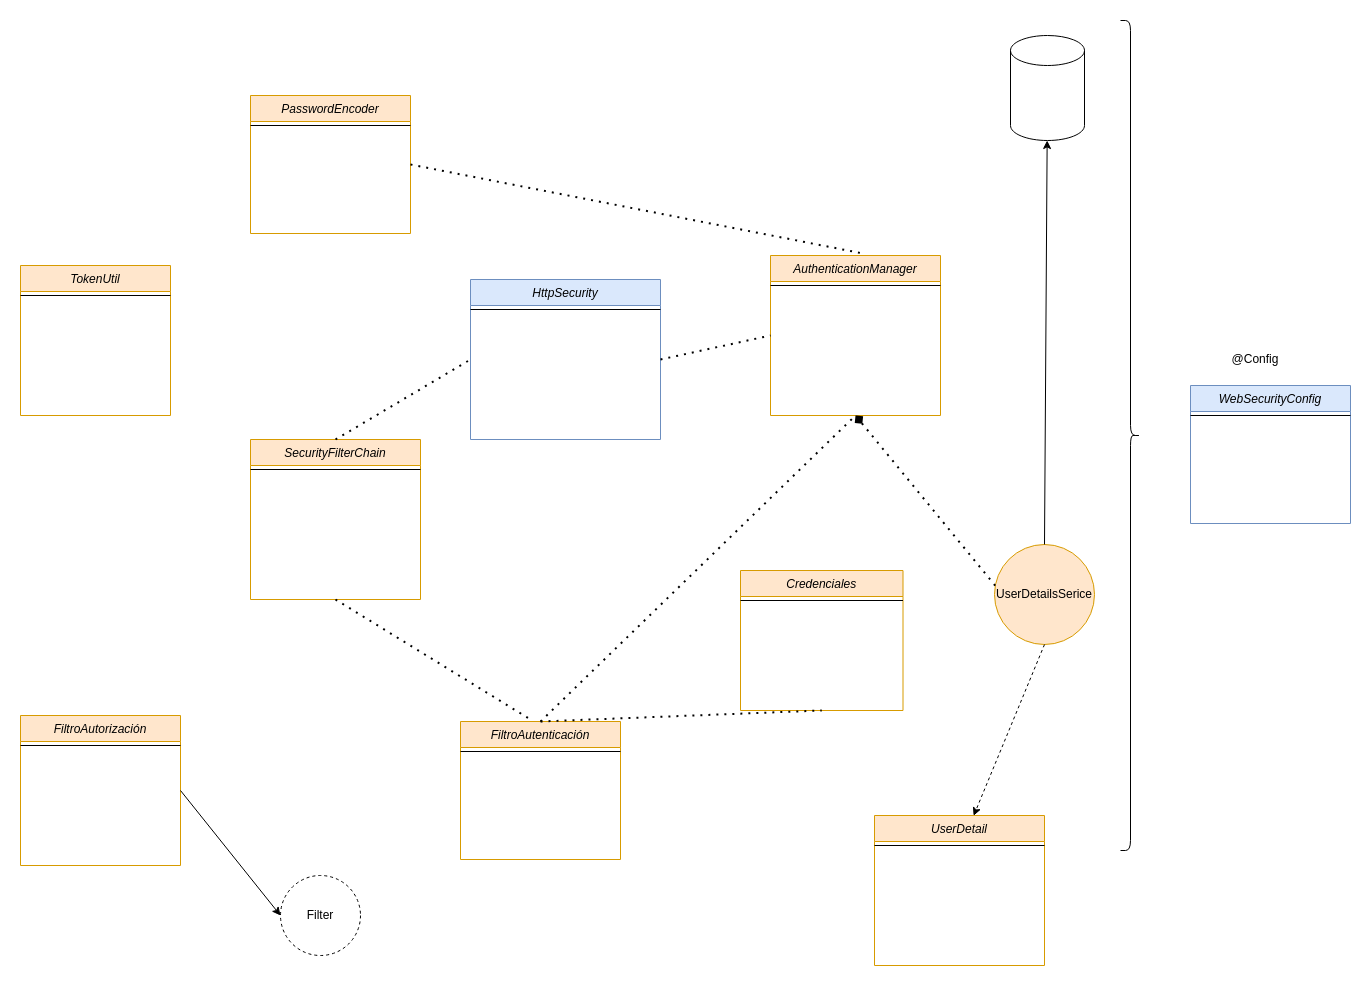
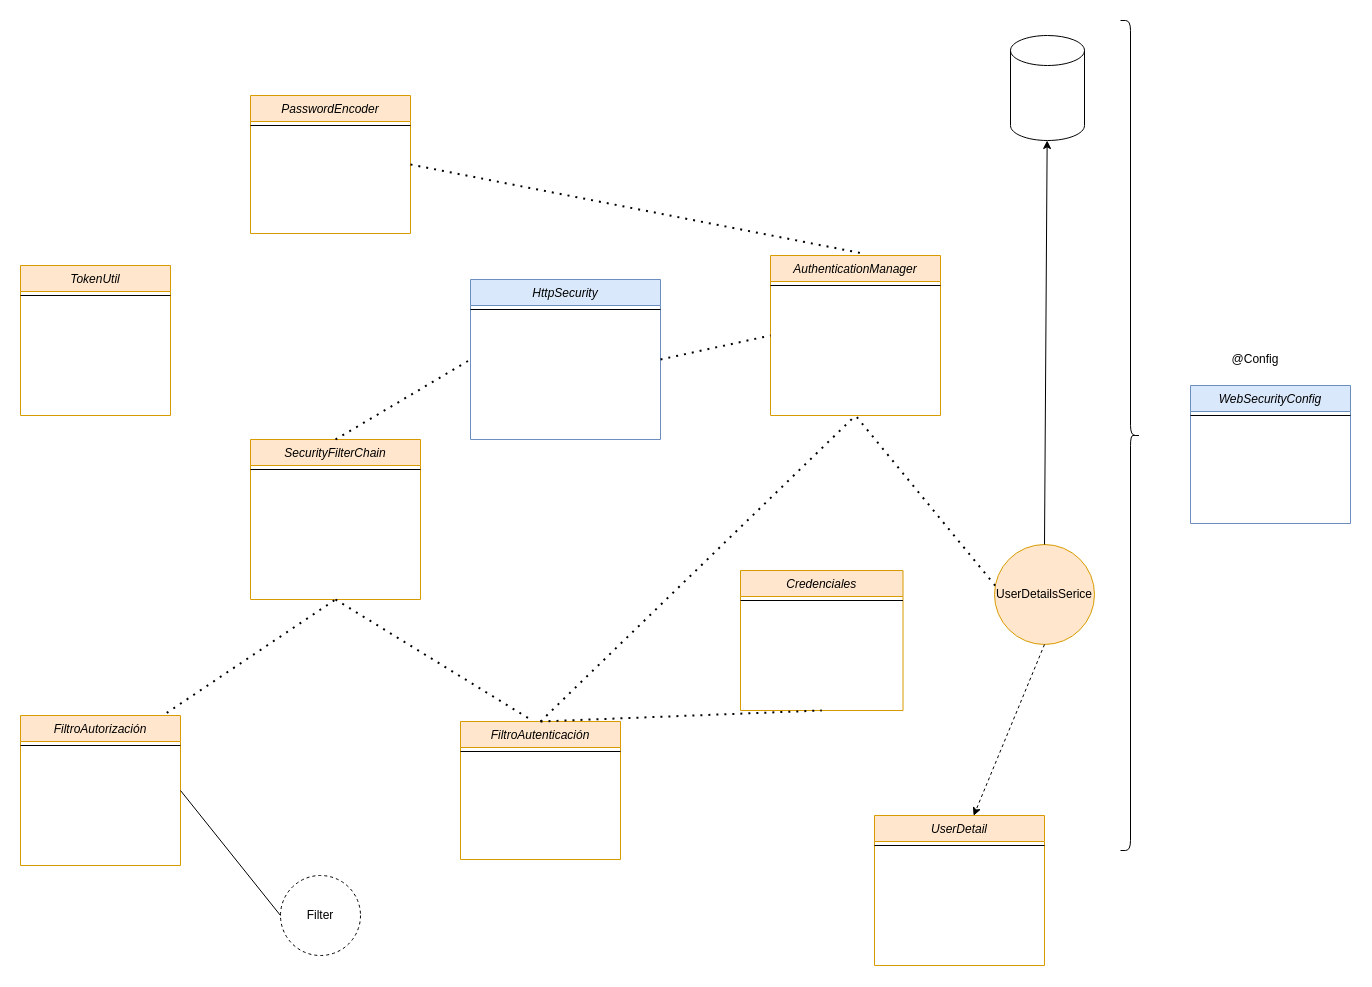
(862, 424) -> (860, 421)
none -> (249, 658)
(275, 909) -> (277, 912)
